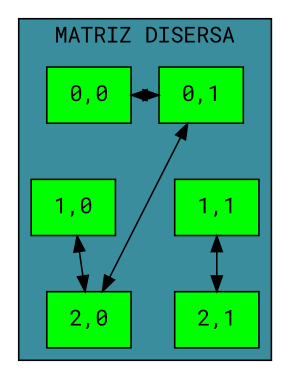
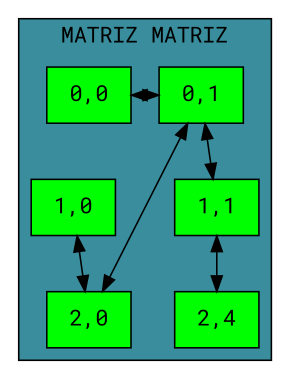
(145, 37) -> (145, 37)
none -> (209, 151)
(217, 320) -> (217, 320)
